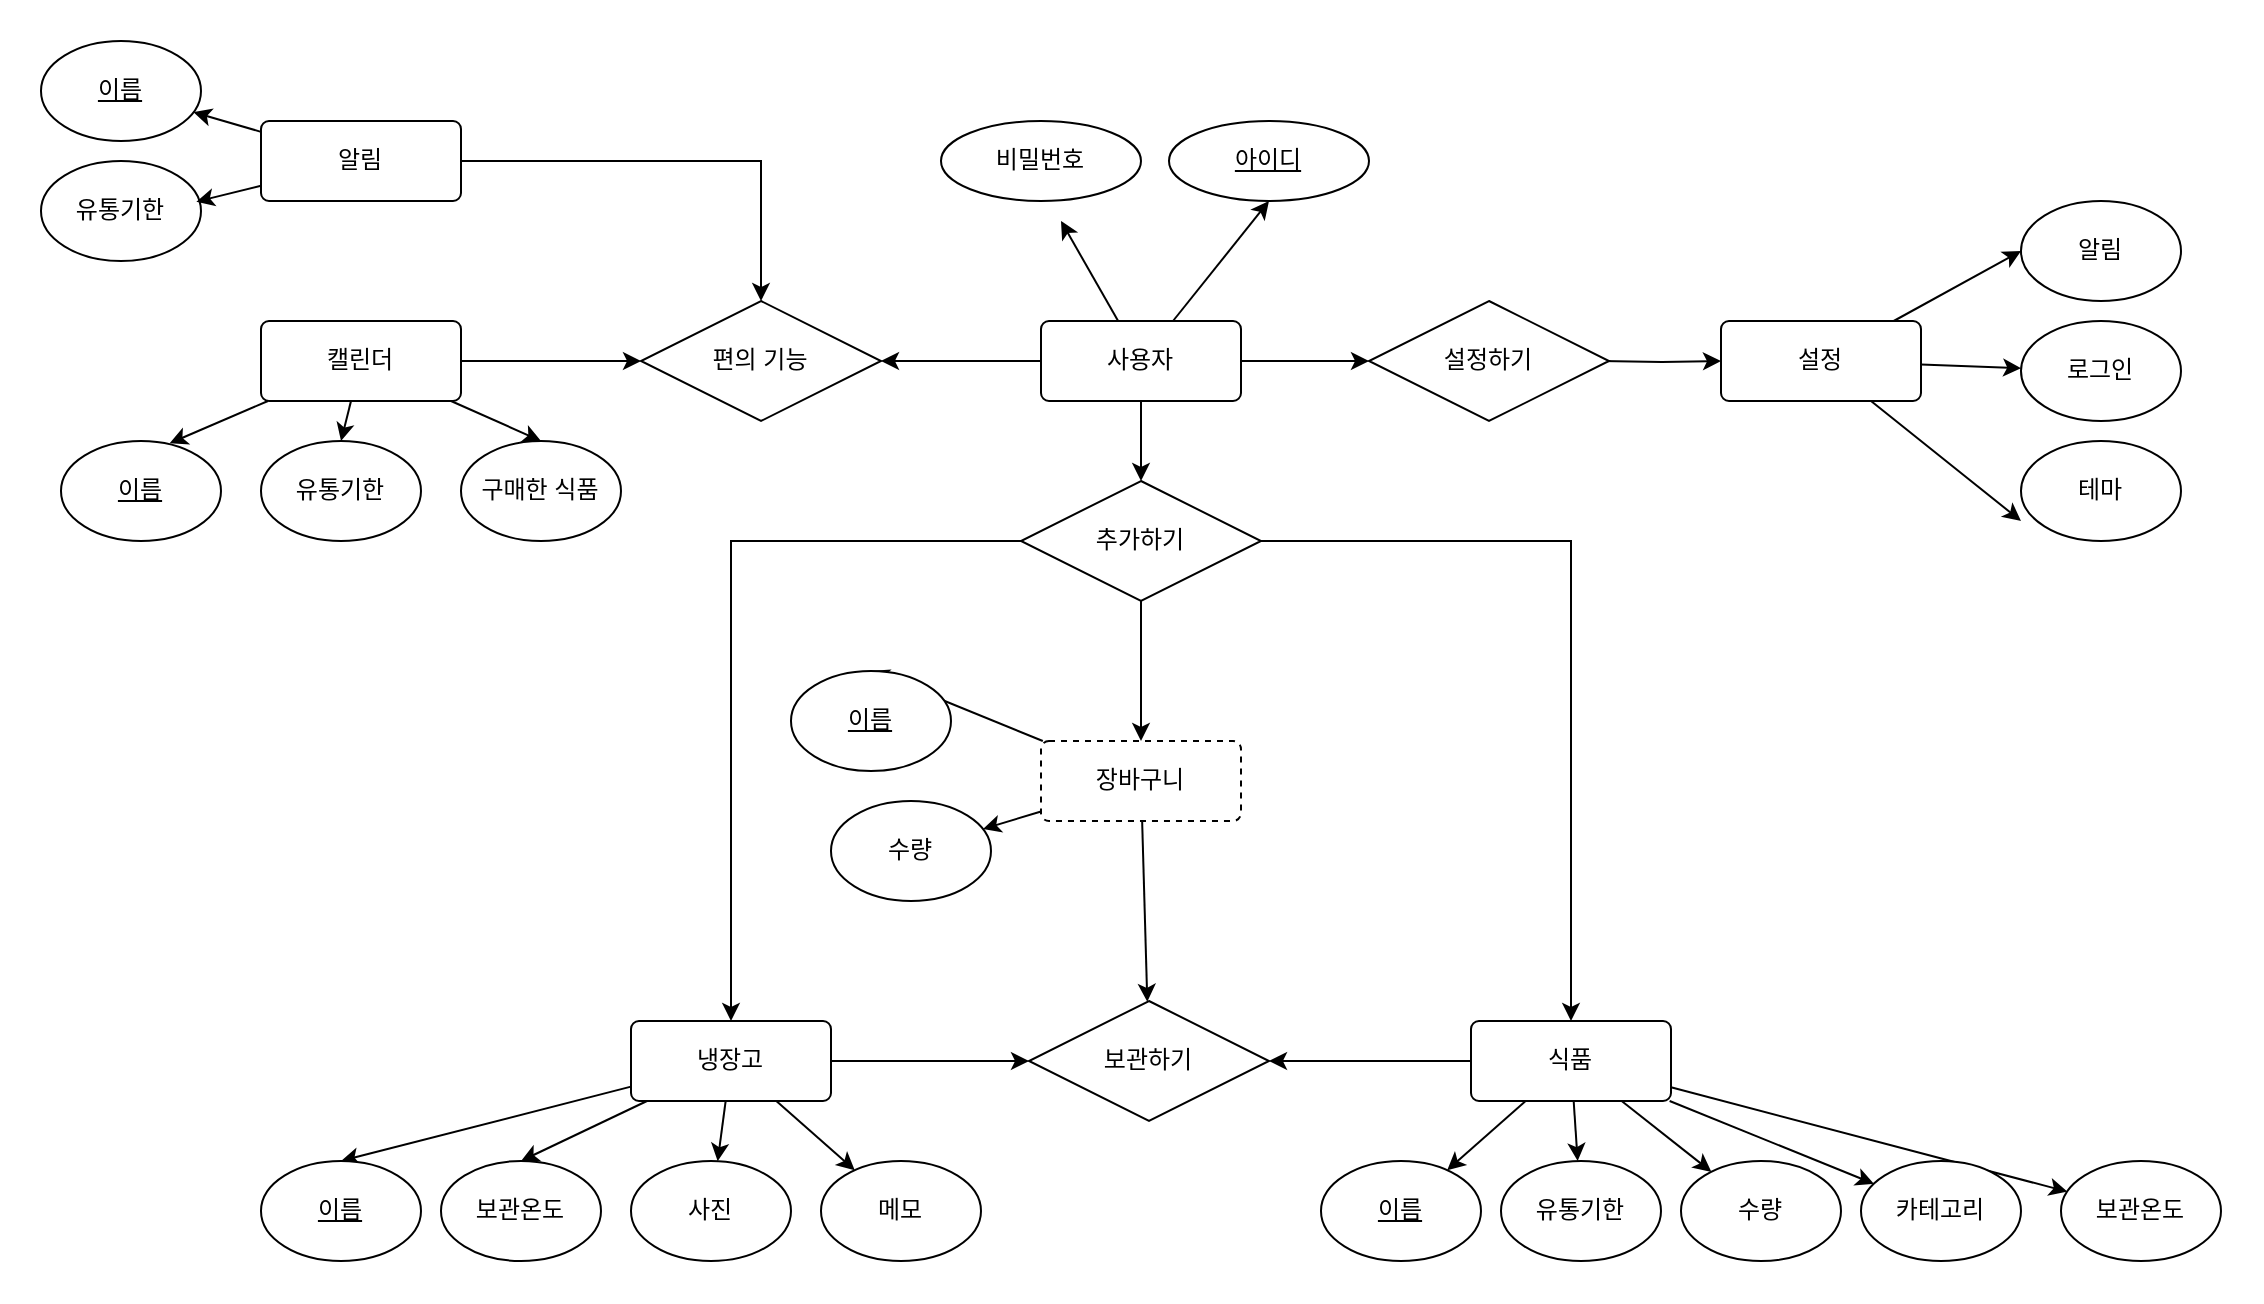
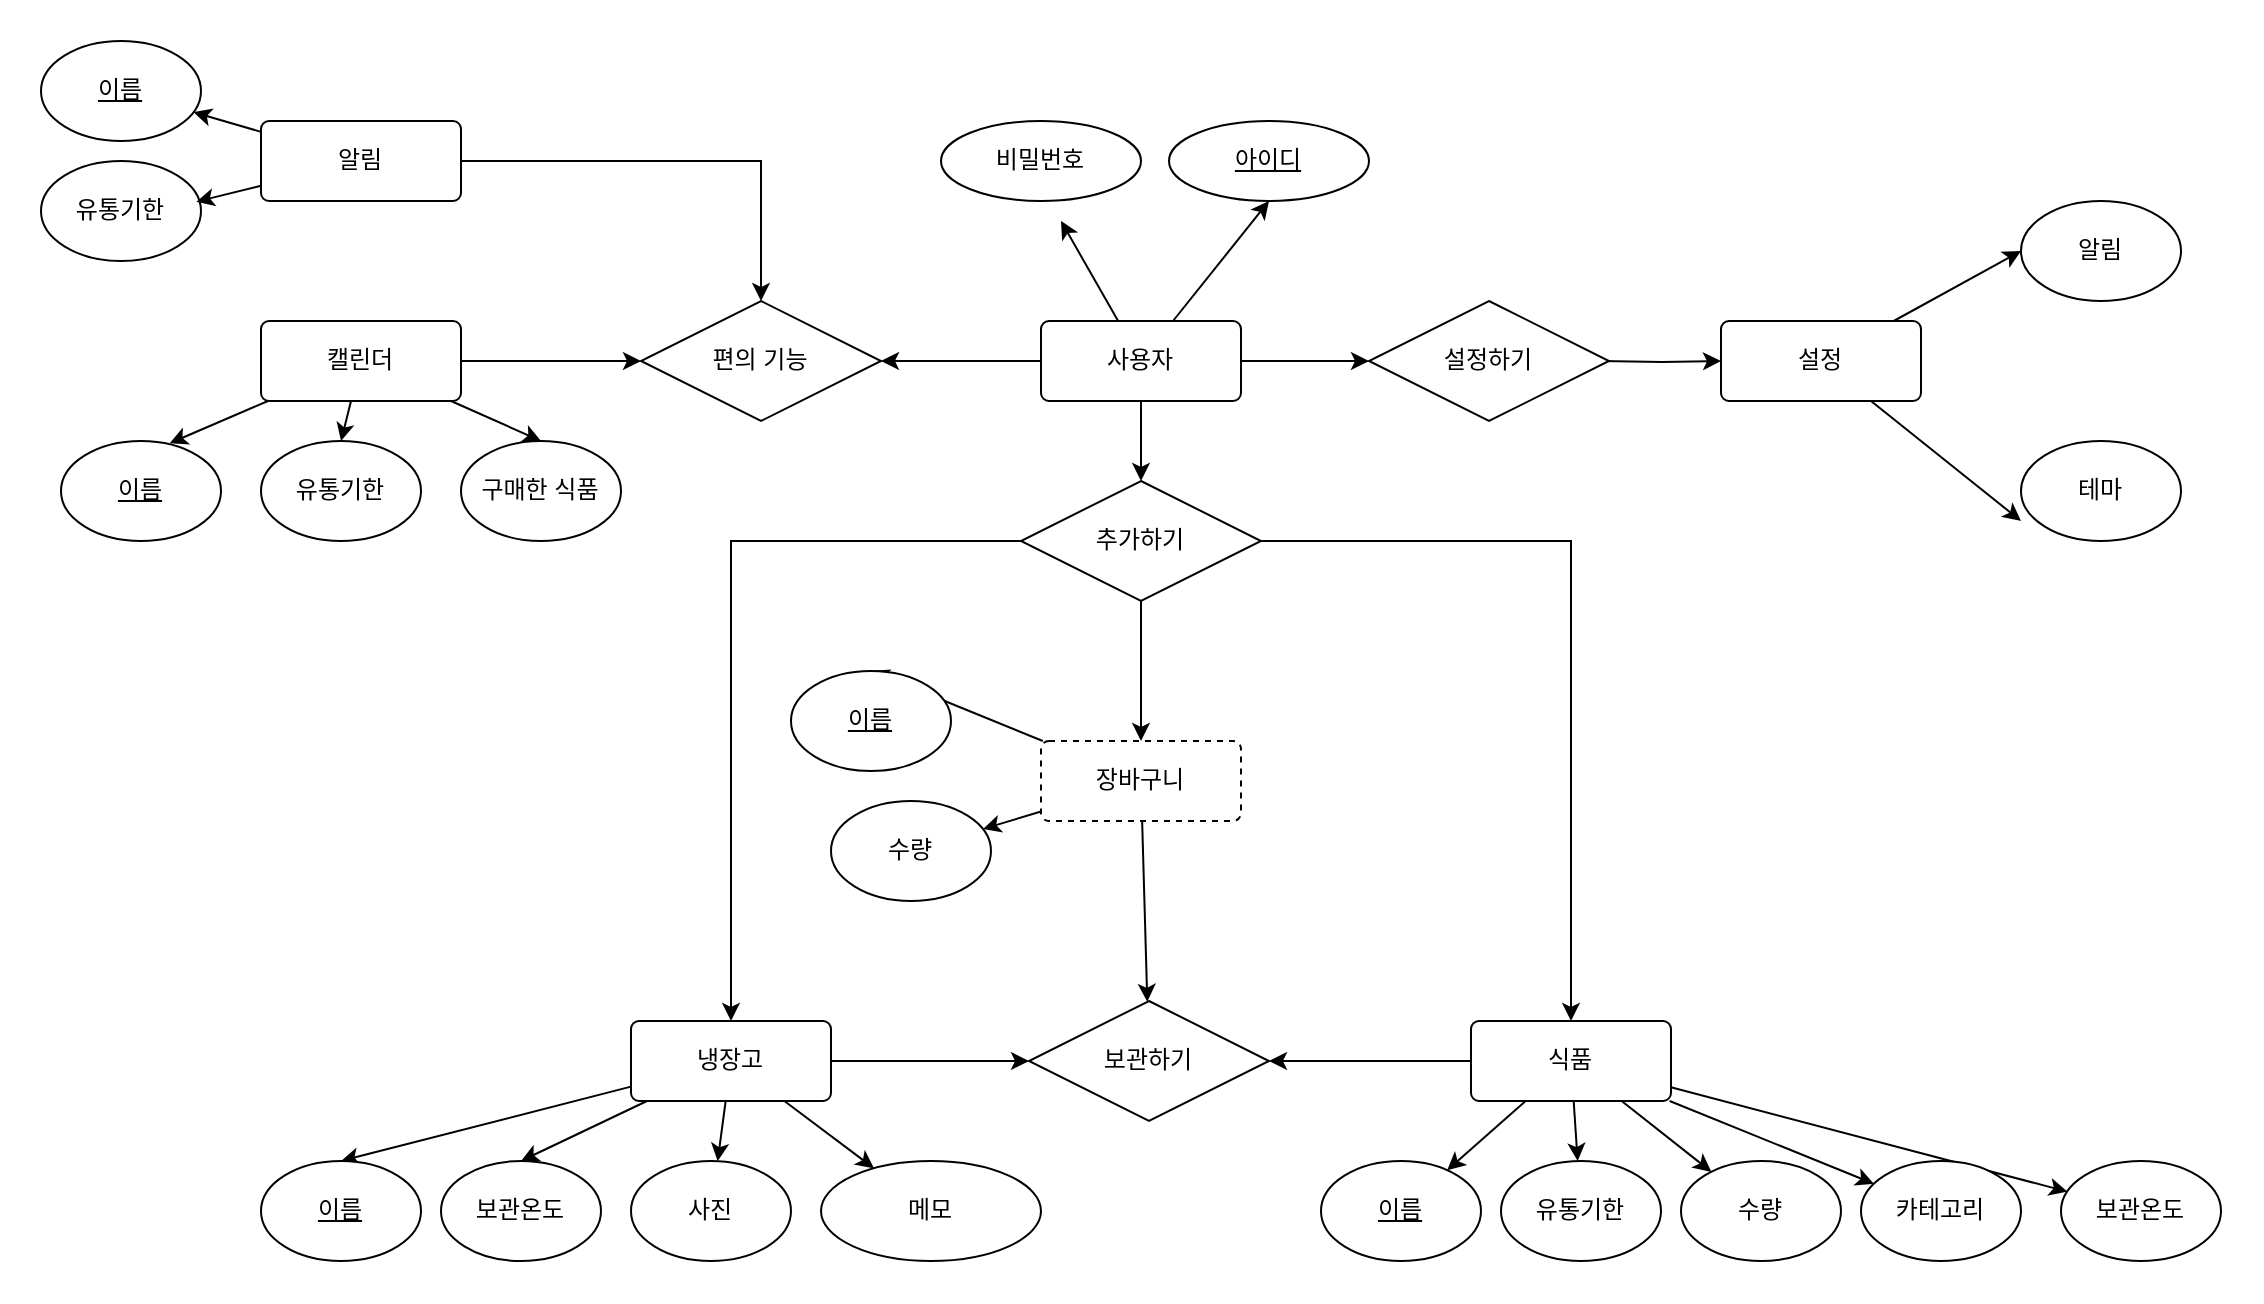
(1964, 366) -> none
(2101, 371) -> none
(901, 1211) -> (931, 1211)
